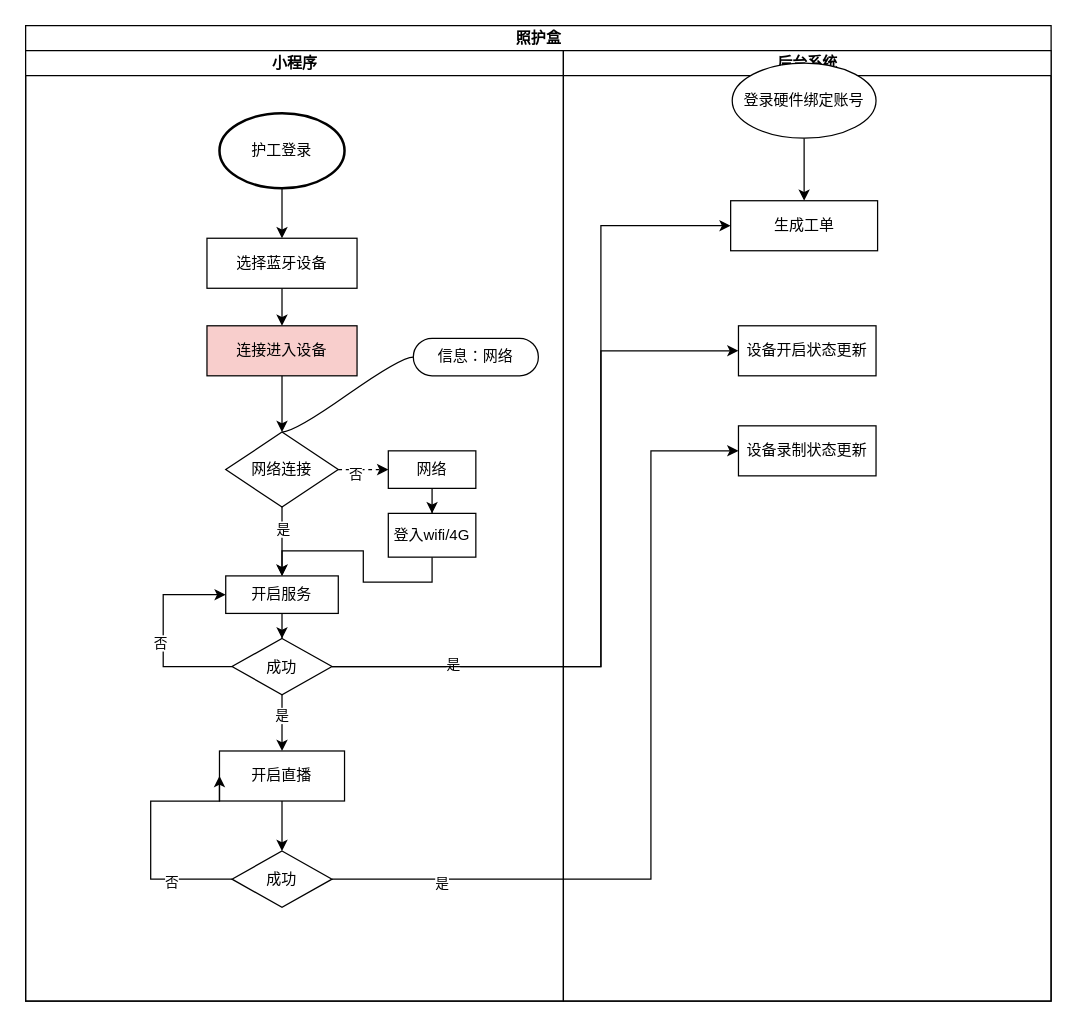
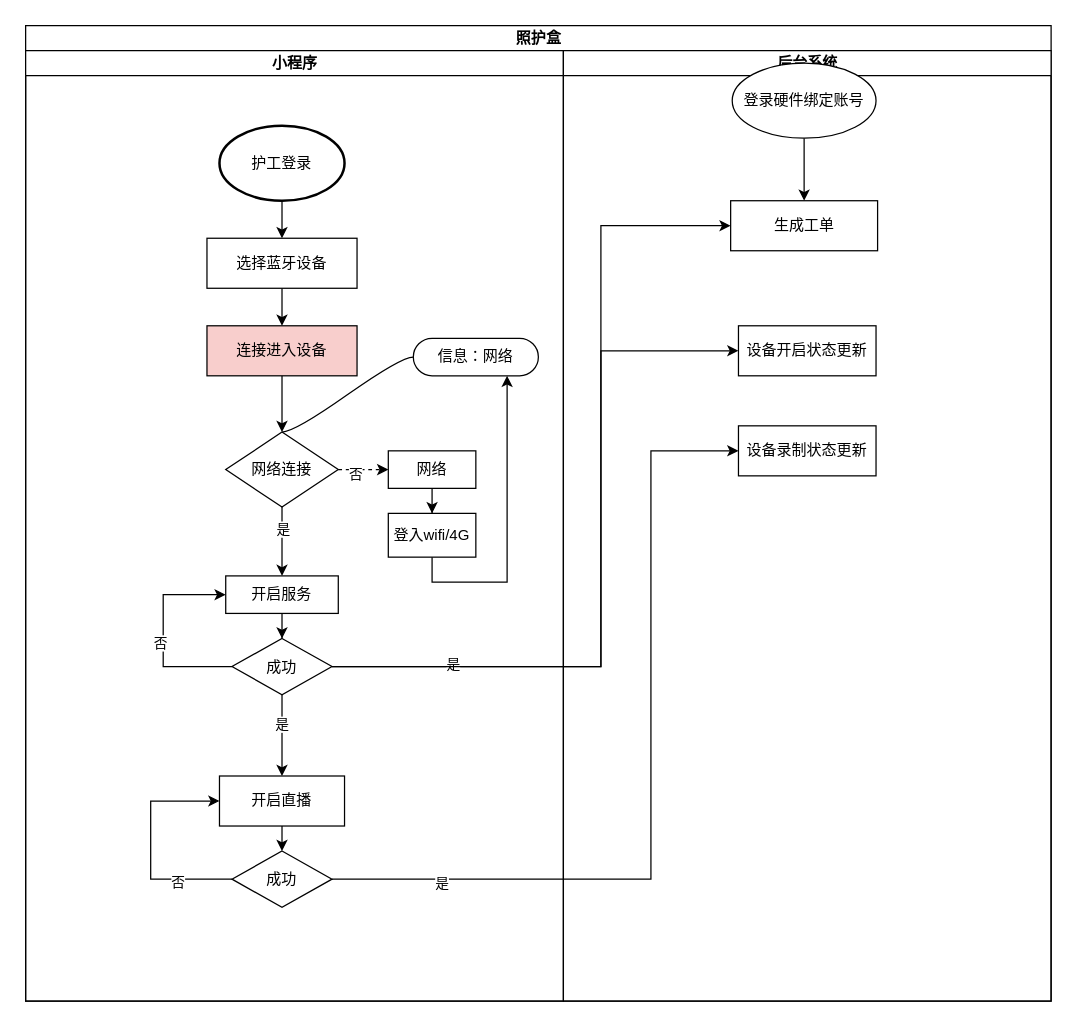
(282, 151) -> (282, 163)
(363, 563) -> (507, 522)
(282, 776) -> (282, 801)
